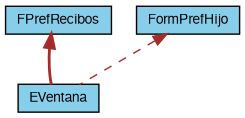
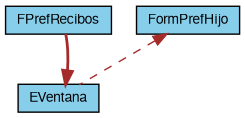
(49, 66) -> (68, 52)
